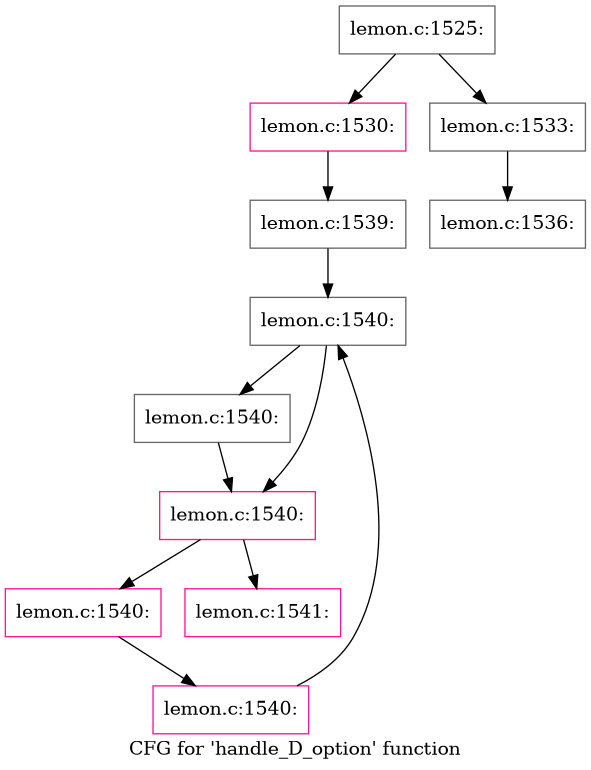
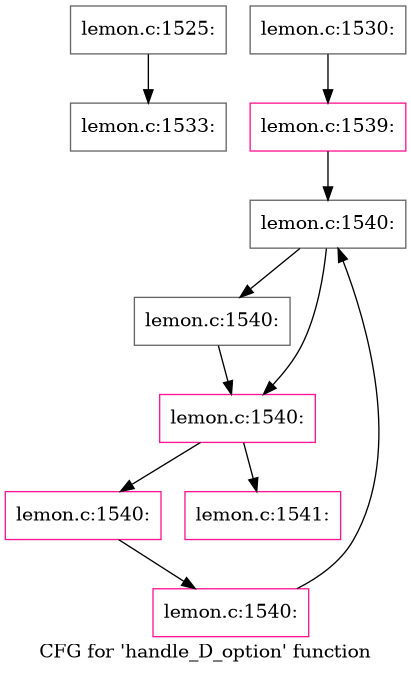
(377, 74) -> none
(328, 127) -> (328, 30)
(328, 224) -> (328, 127)
(508, 224) -> none
